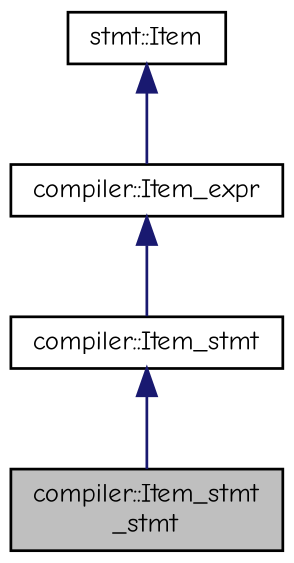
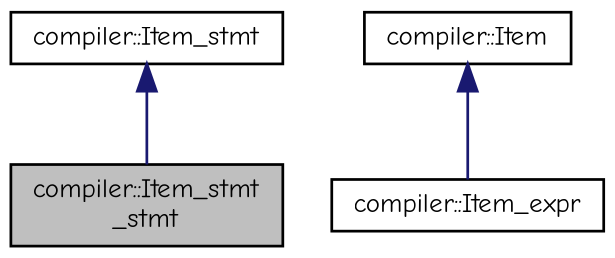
(147, 38) -> (468, 38)
(147, 281) -> none
